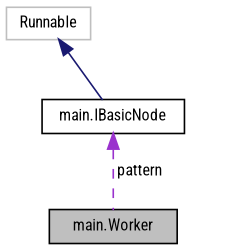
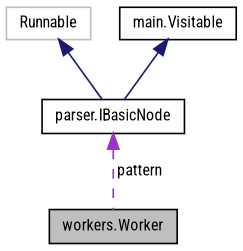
none -> (178, 23)
(113, 116) -> (113, 116)
(113, 227) -> (113, 227)
